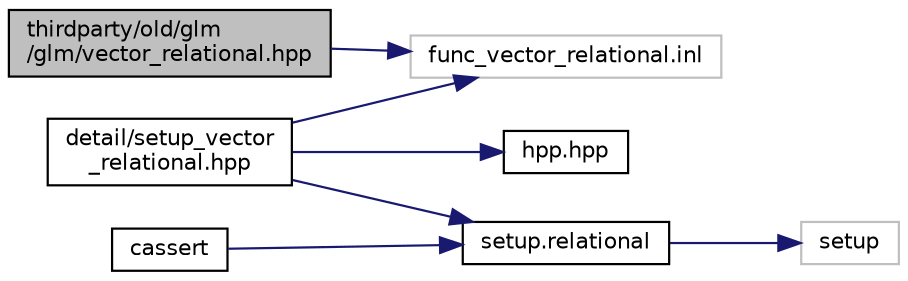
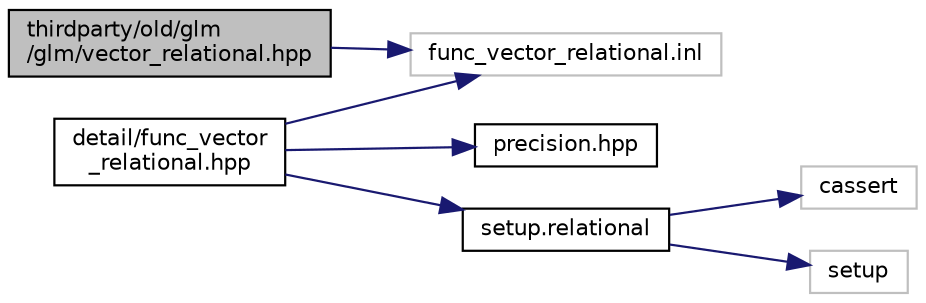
(170, 152) -> (170, 152)
(566, 152) -> (566, 145)
(334, 247) -> (724, 207)
(170, 250) -> (859, 188)
